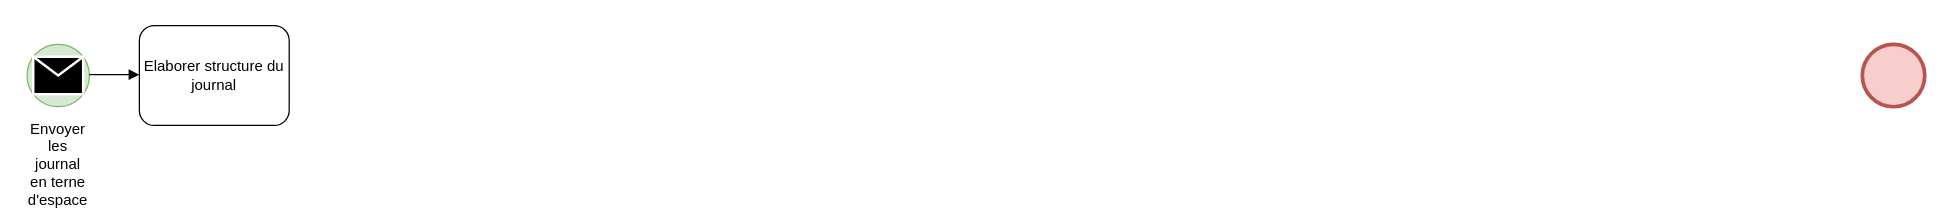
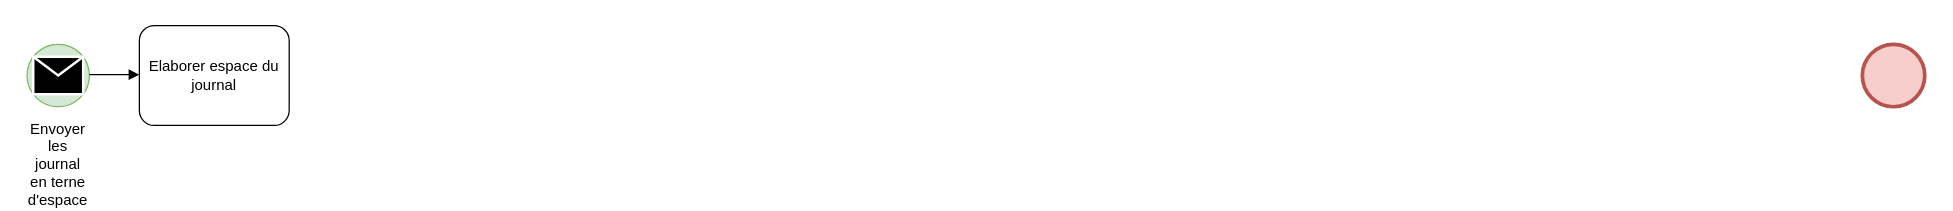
(213, 76) -> (213, 76)
